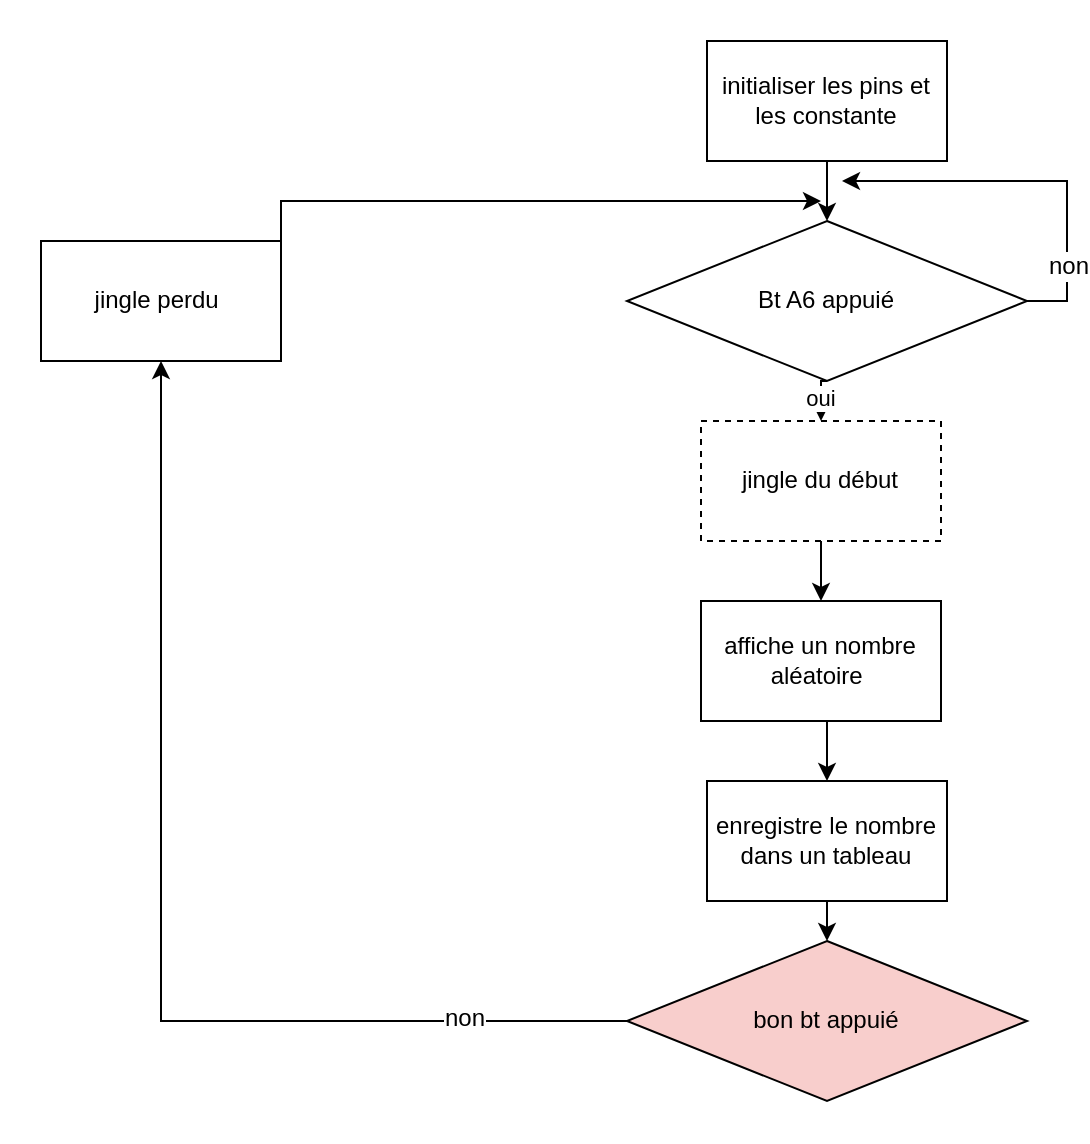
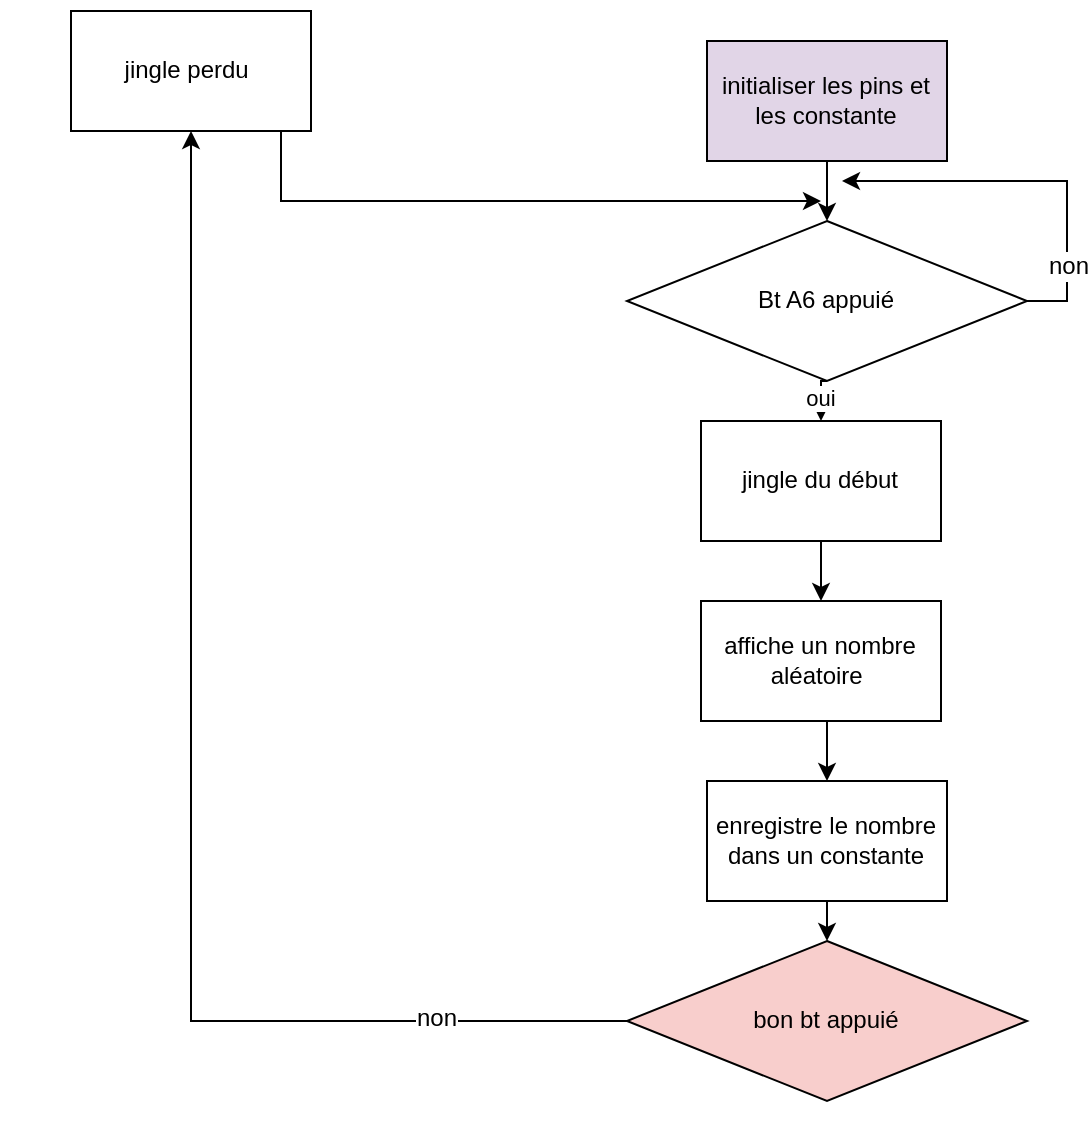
(827, 101) -> (827, 101)
(161, 301) -> (191, 71)
(821, 481) -> (821, 481)
(827, 841) -> (827, 841)
